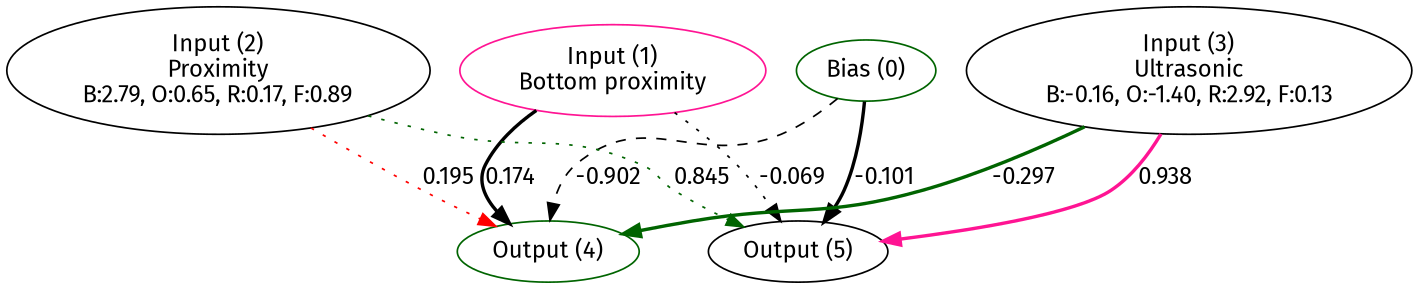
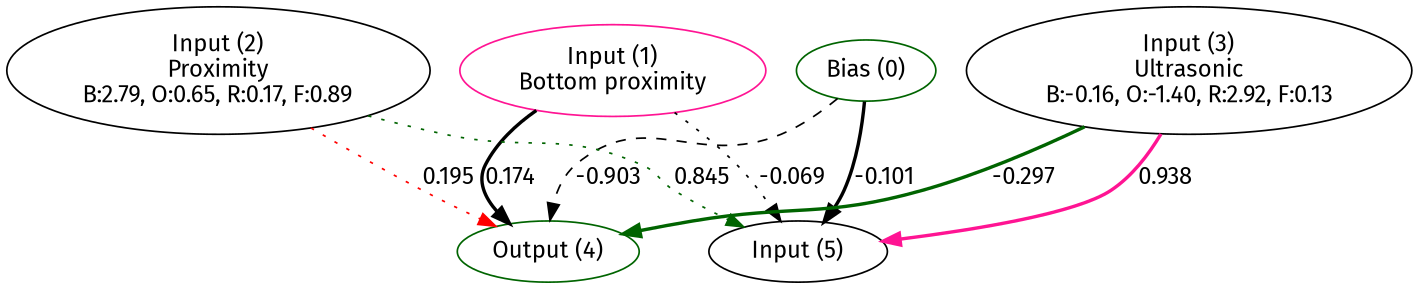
(609, 178) -> (609, 178)
(798, 252) -> (798, 252)
